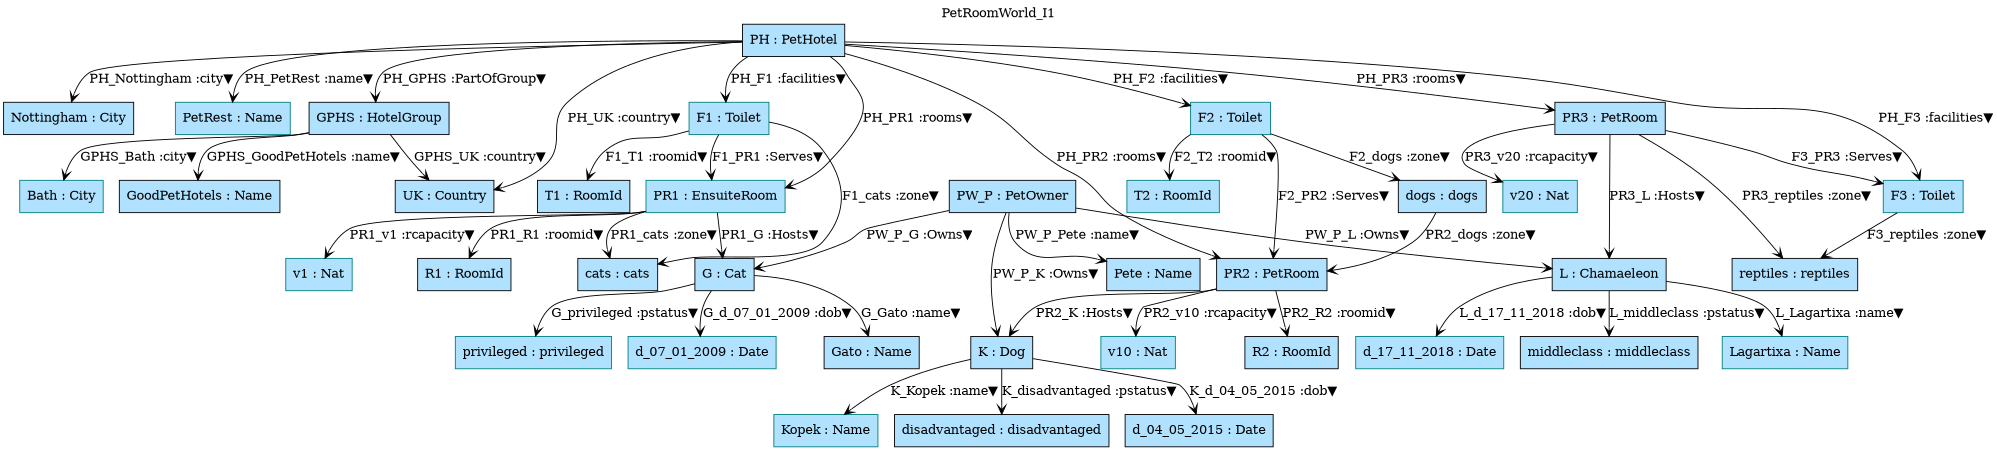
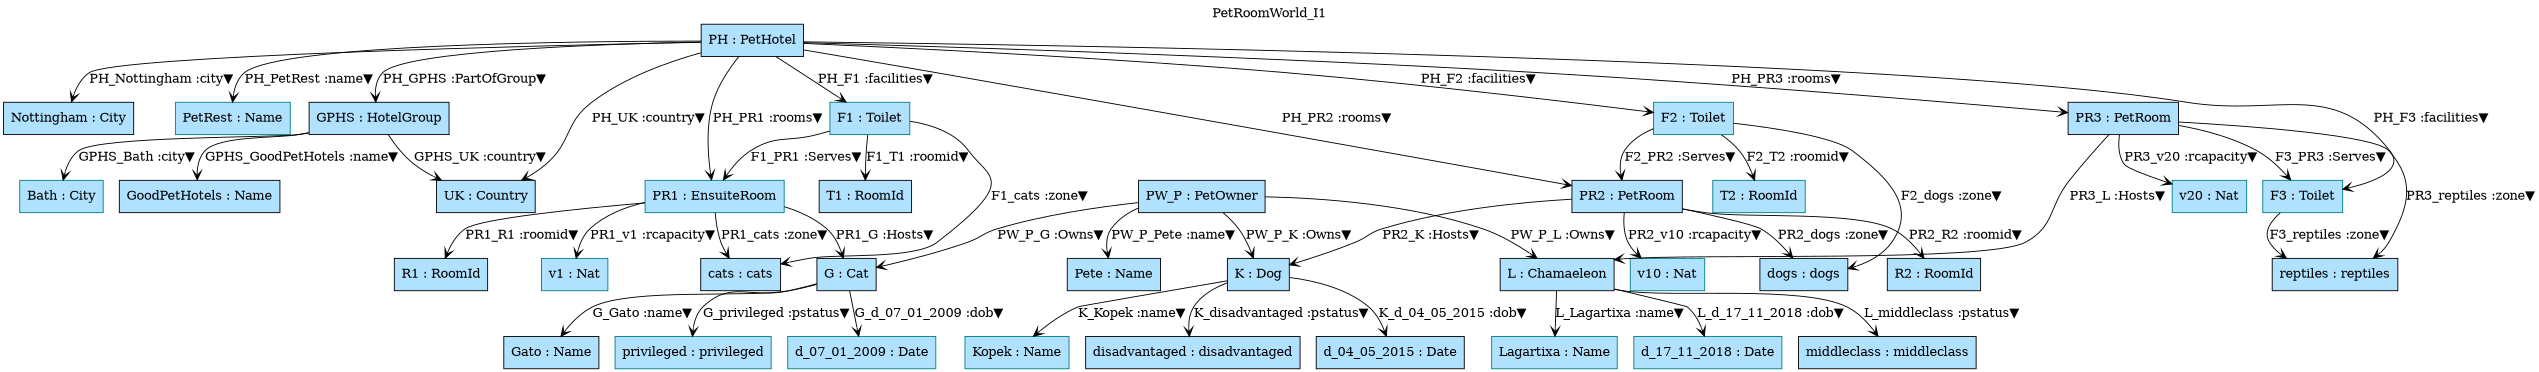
(1404, 248) -> (1739, 222)
